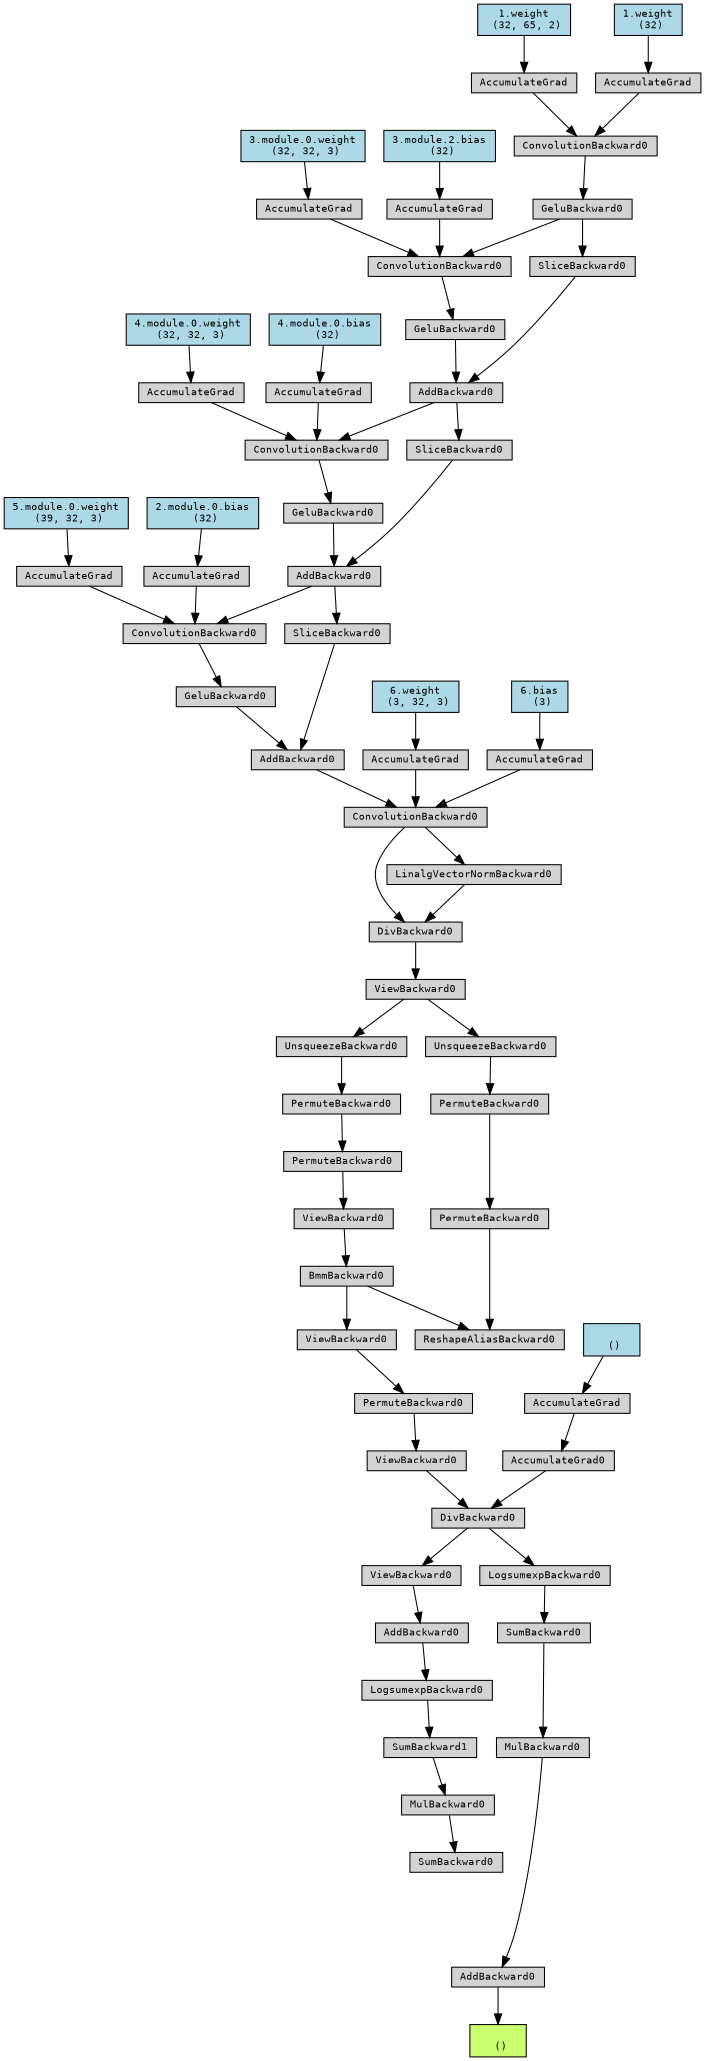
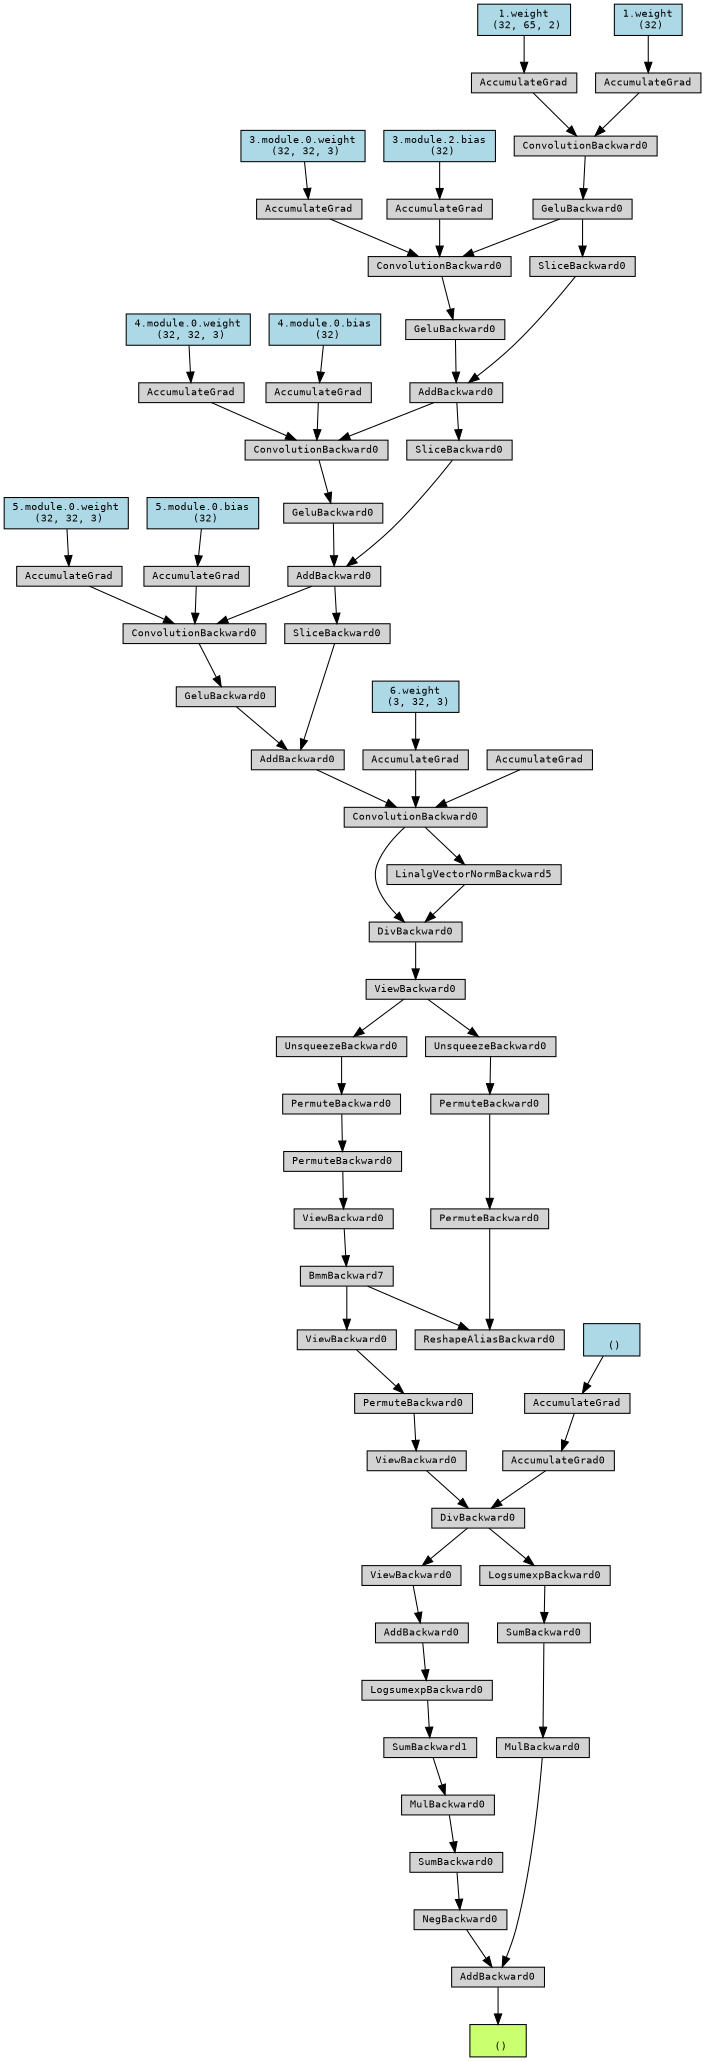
(66, 513) -> (66, 513)
(203, 513) -> (203, 513)
(540, 697) -> none
(474, 875) -> (474, 875)
(347, 1276) -> (347, 1276)
none -> (461, 1920)
